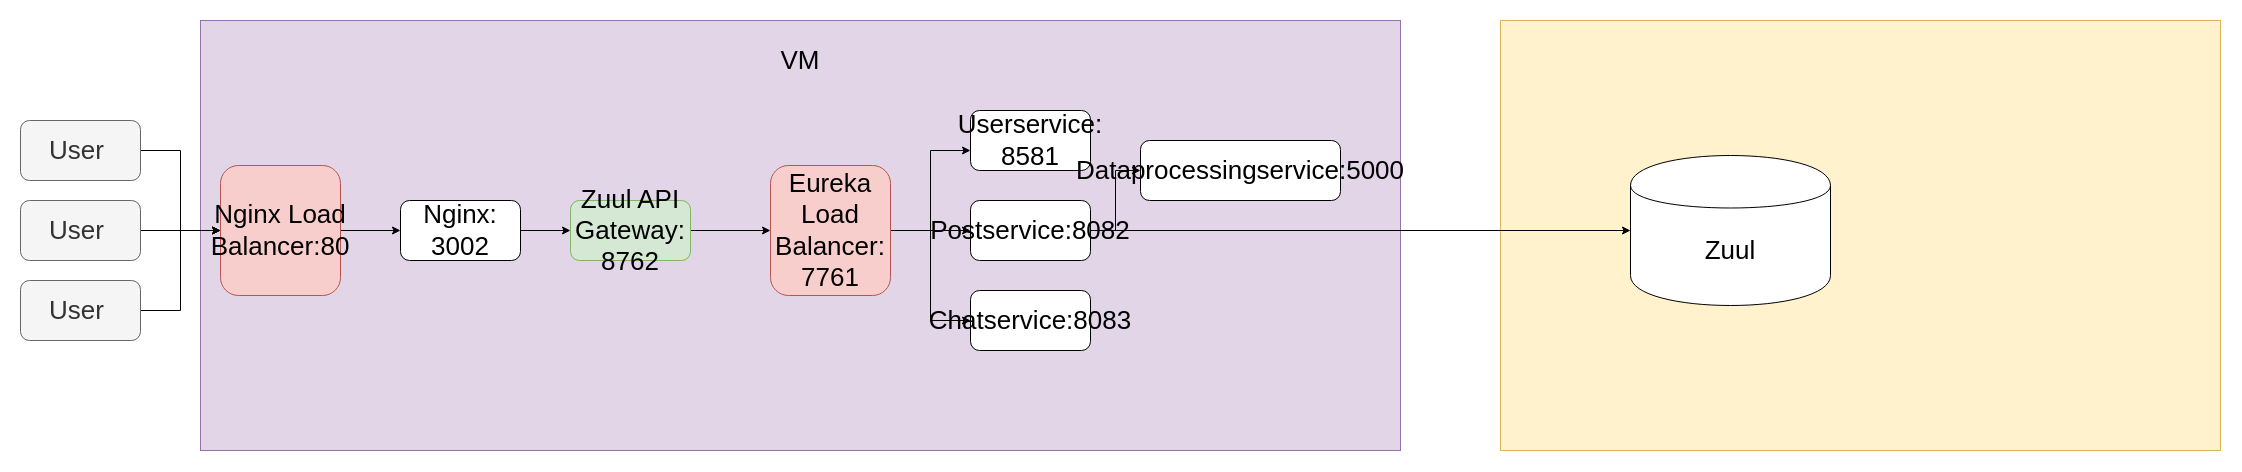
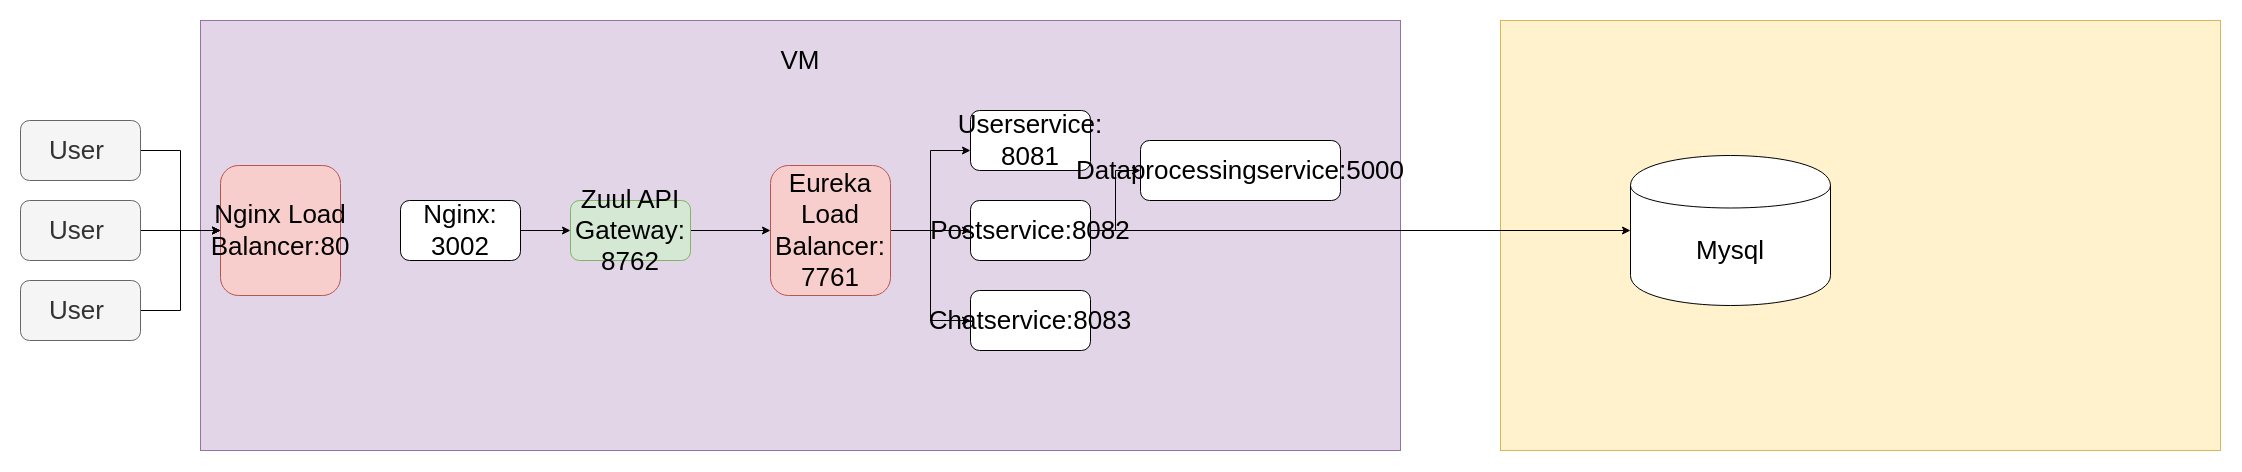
(1031, 141) -> (1031, 141)
(367, 231) -> none
(1731, 251) -> (1731, 251)
